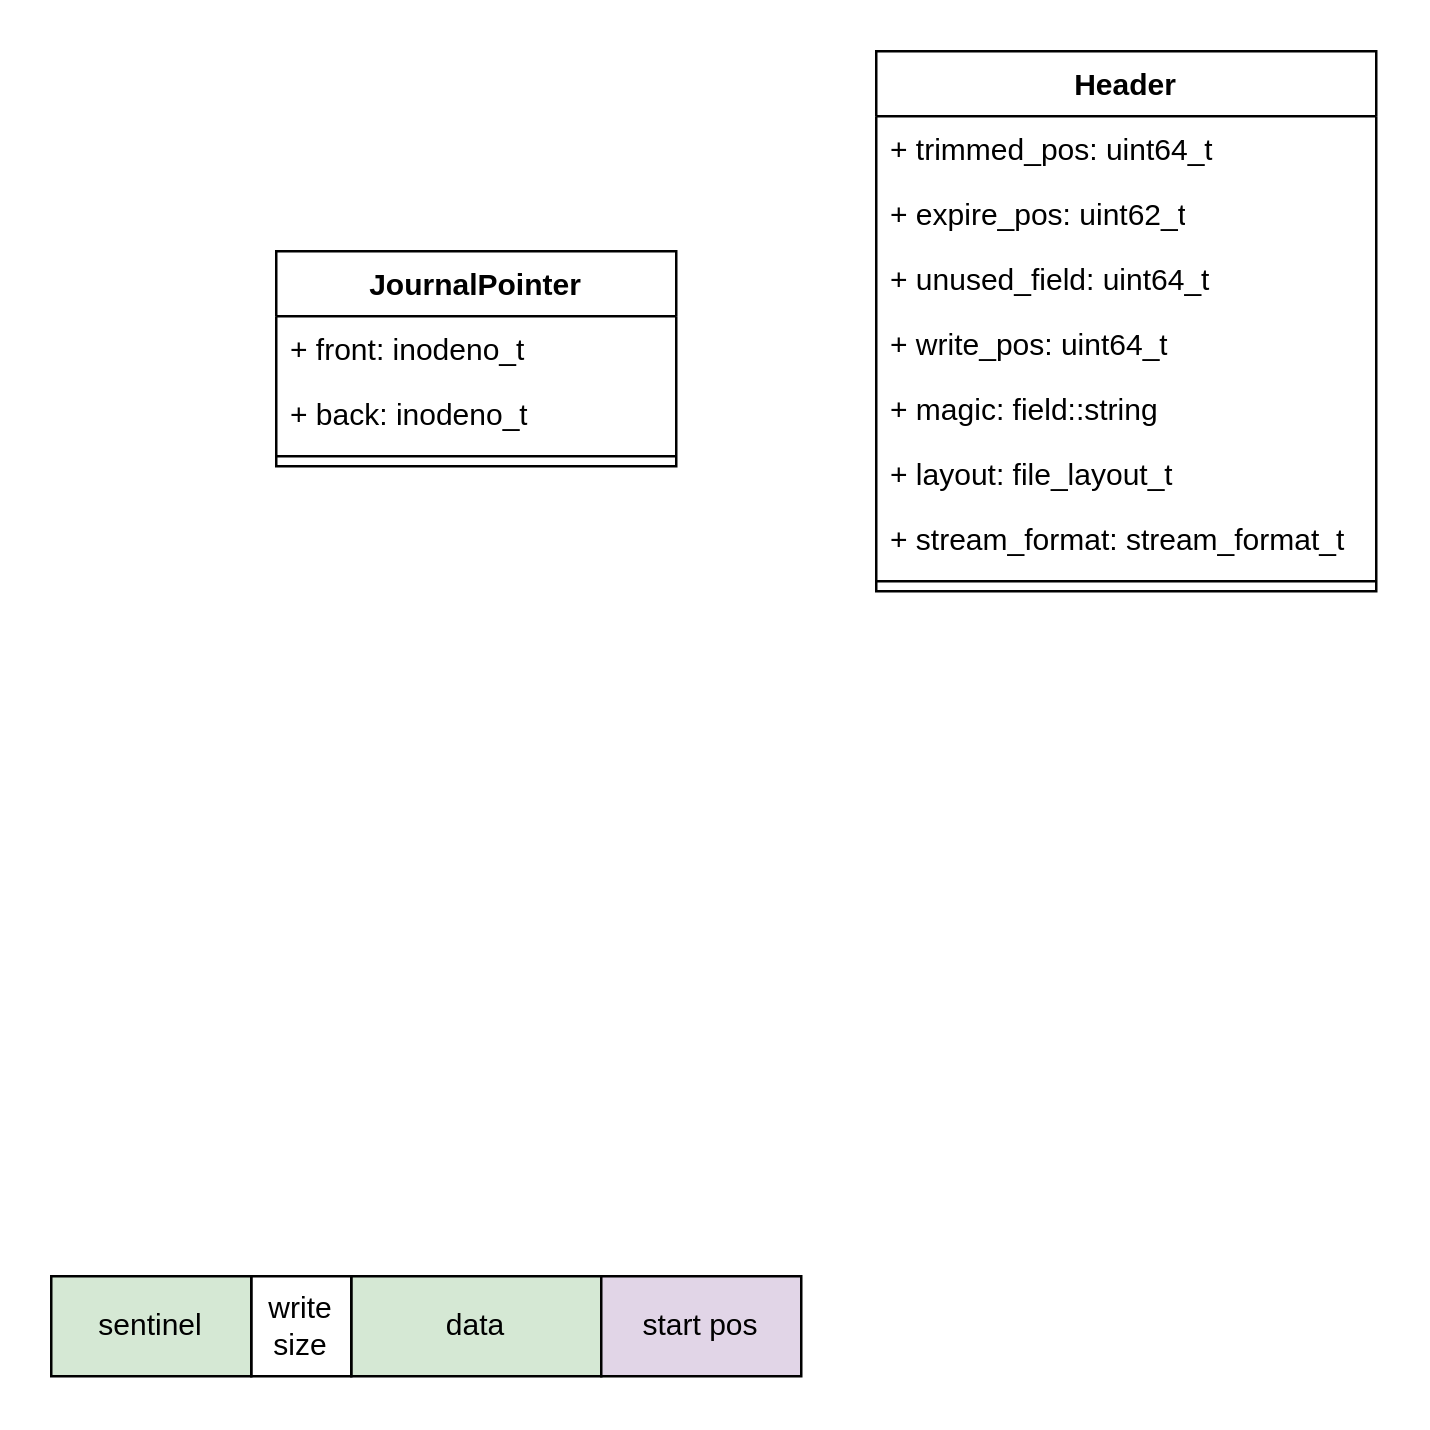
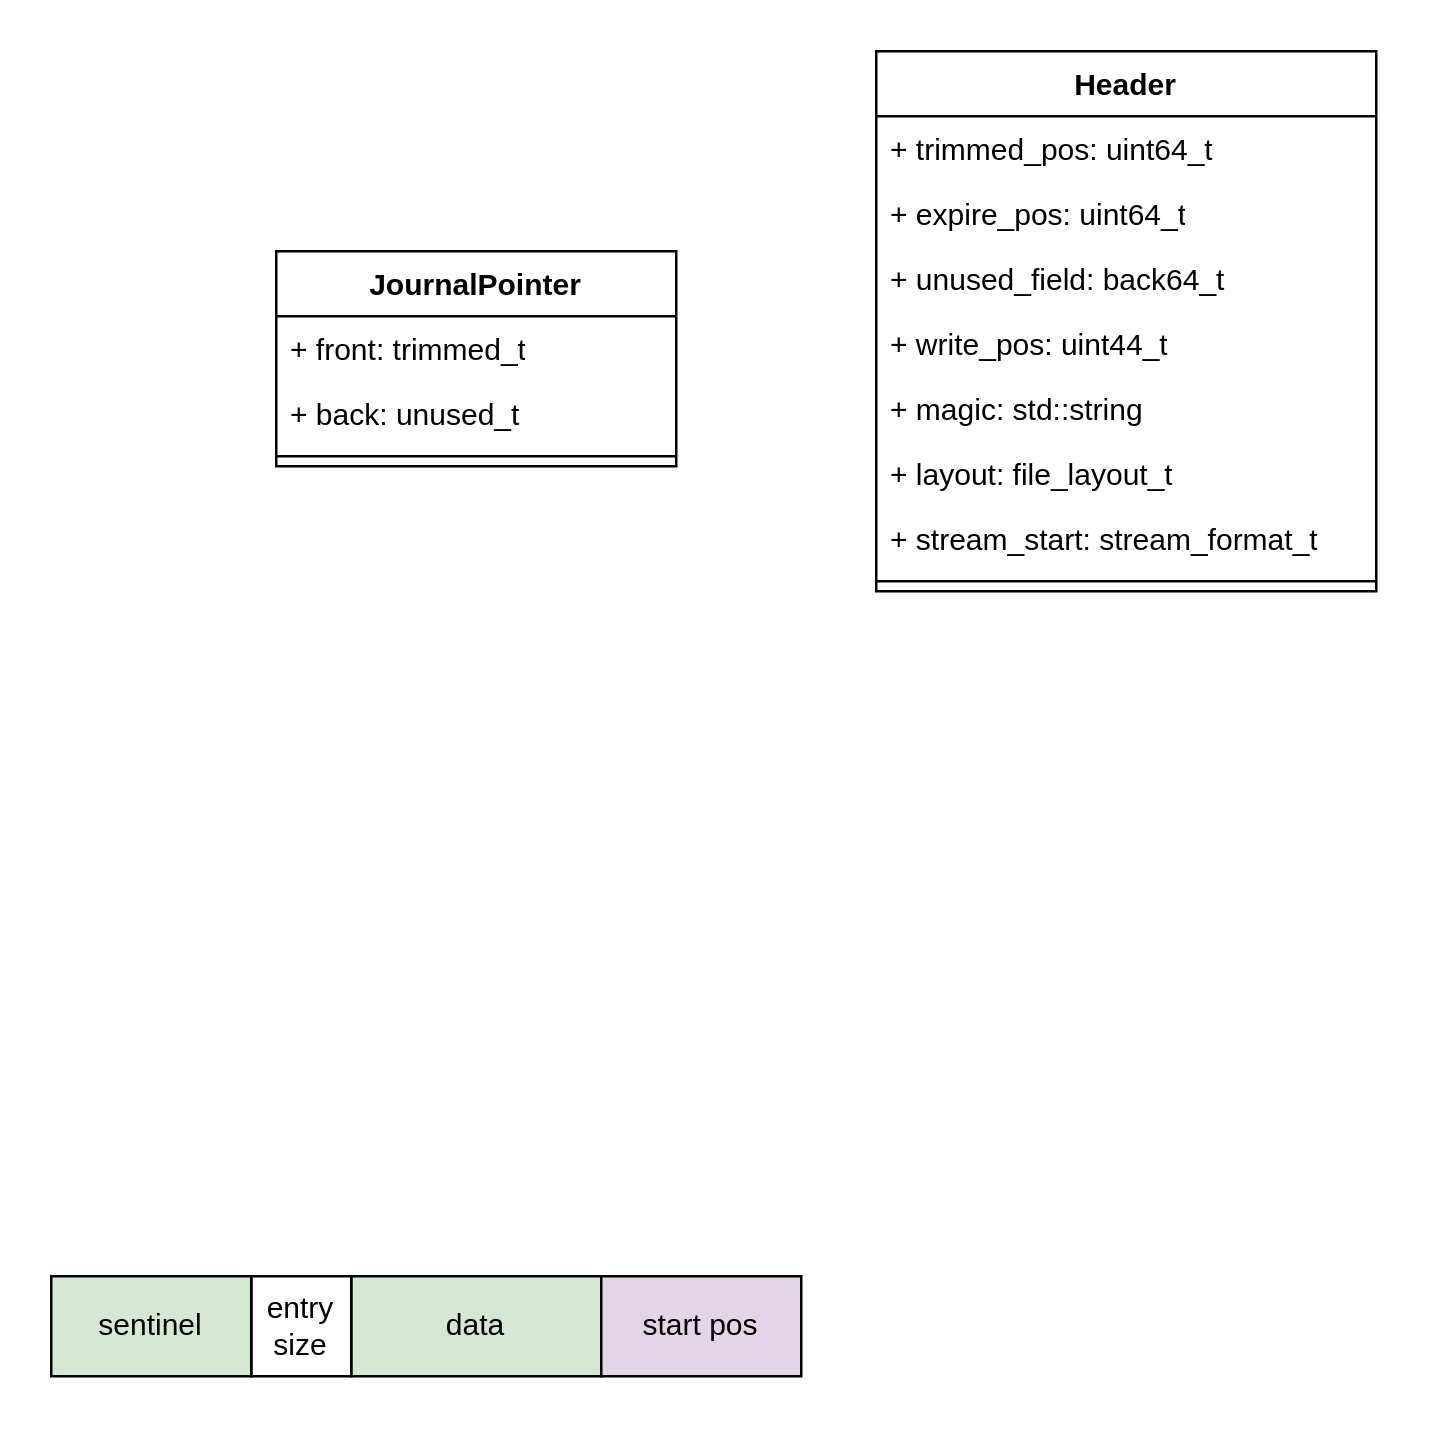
(1057, 217) -> (1057, 217)
(1069, 282) -> (1073, 282)
(1048, 347) -> (1048, 347)
(427, 352) -> (427, 352)
(1041, 412) -> (1032, 412)
(418, 417) -> (414, 417)
(1129, 560) -> (1129, 560)
(301, 1326) -> (301, 1326)
